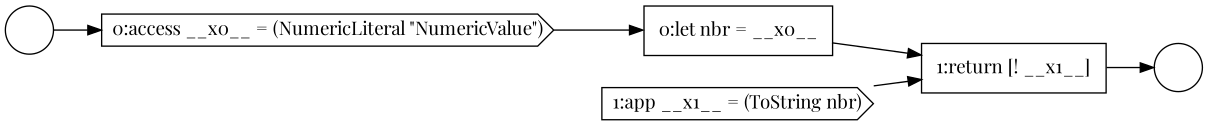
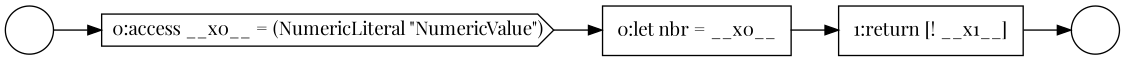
(738, 104) -> none
